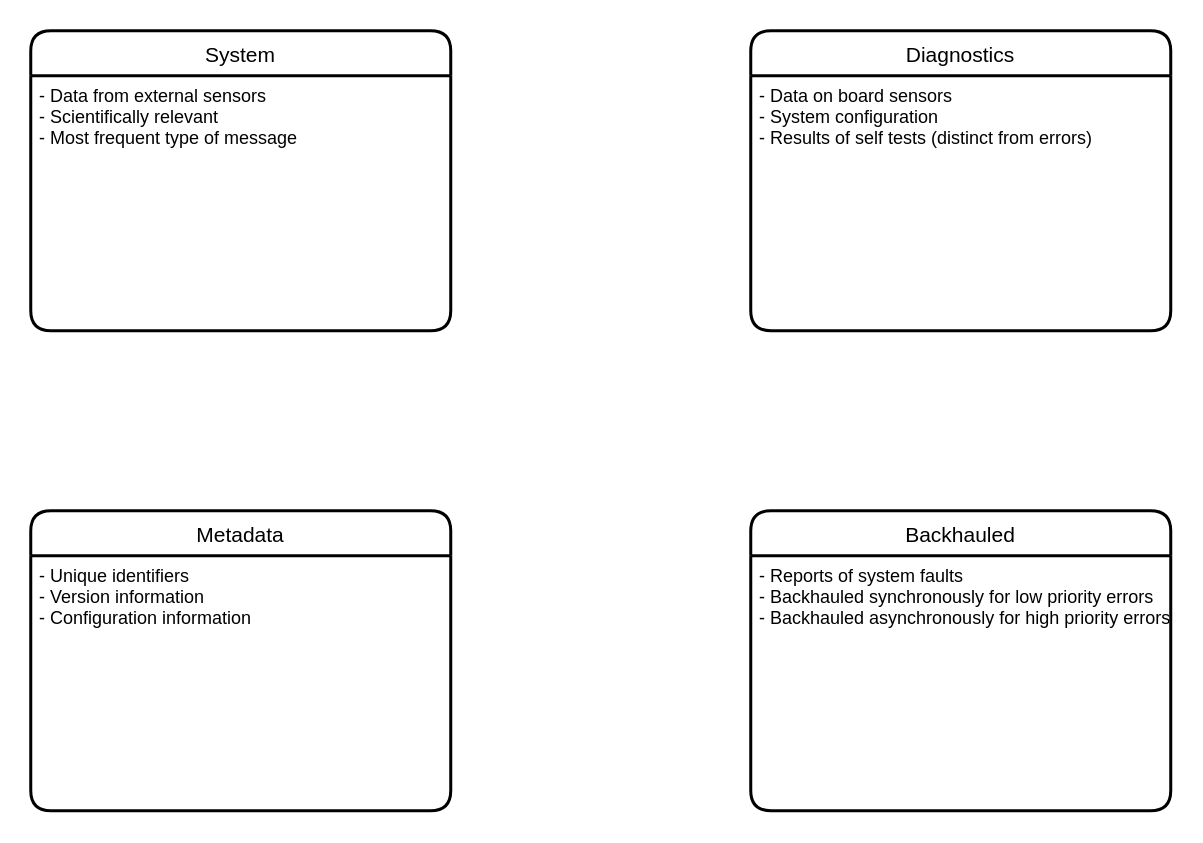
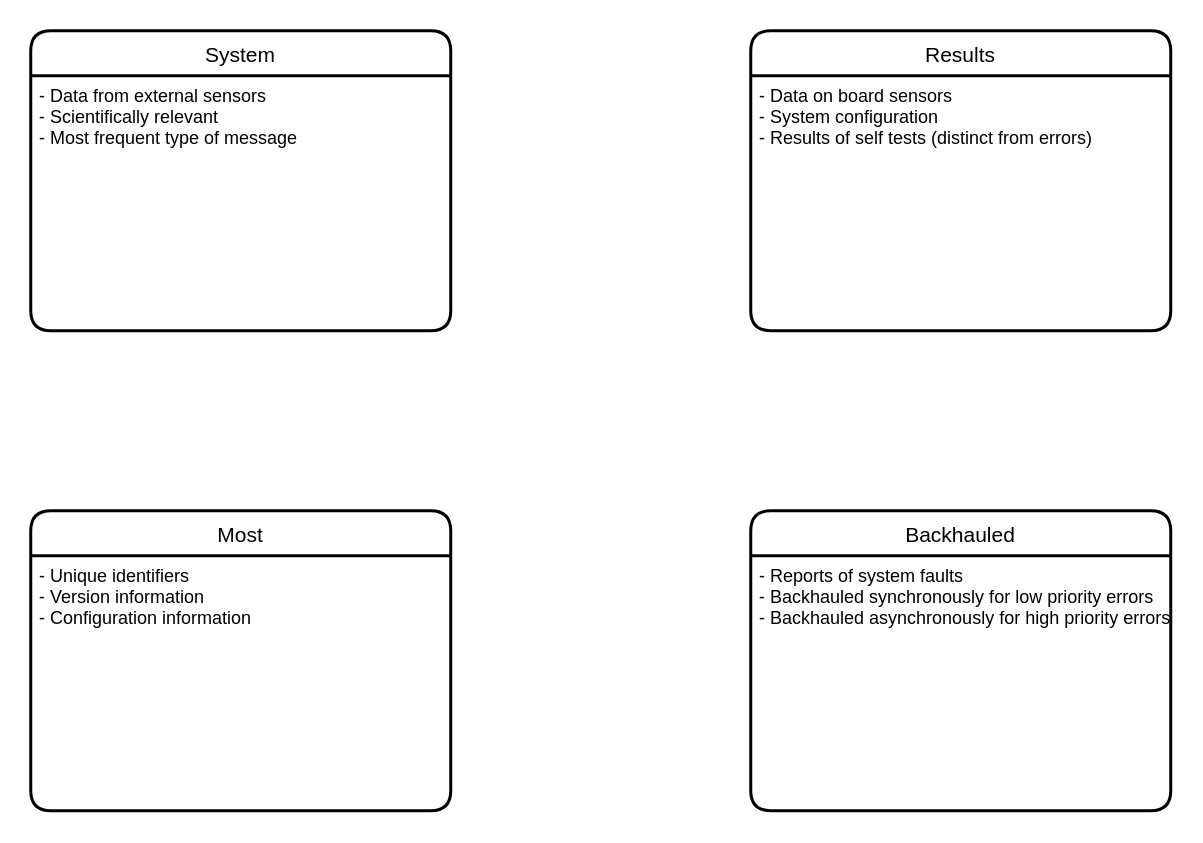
(960, 55) -> (960, 55)
(240, 535) -> (240, 535)
